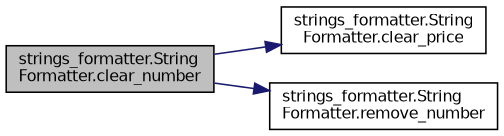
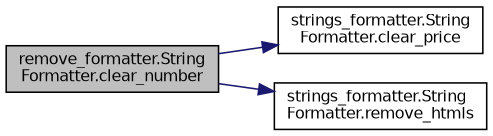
(110, 69) -> (112, 69)
(384, 106) -> (381, 106)
